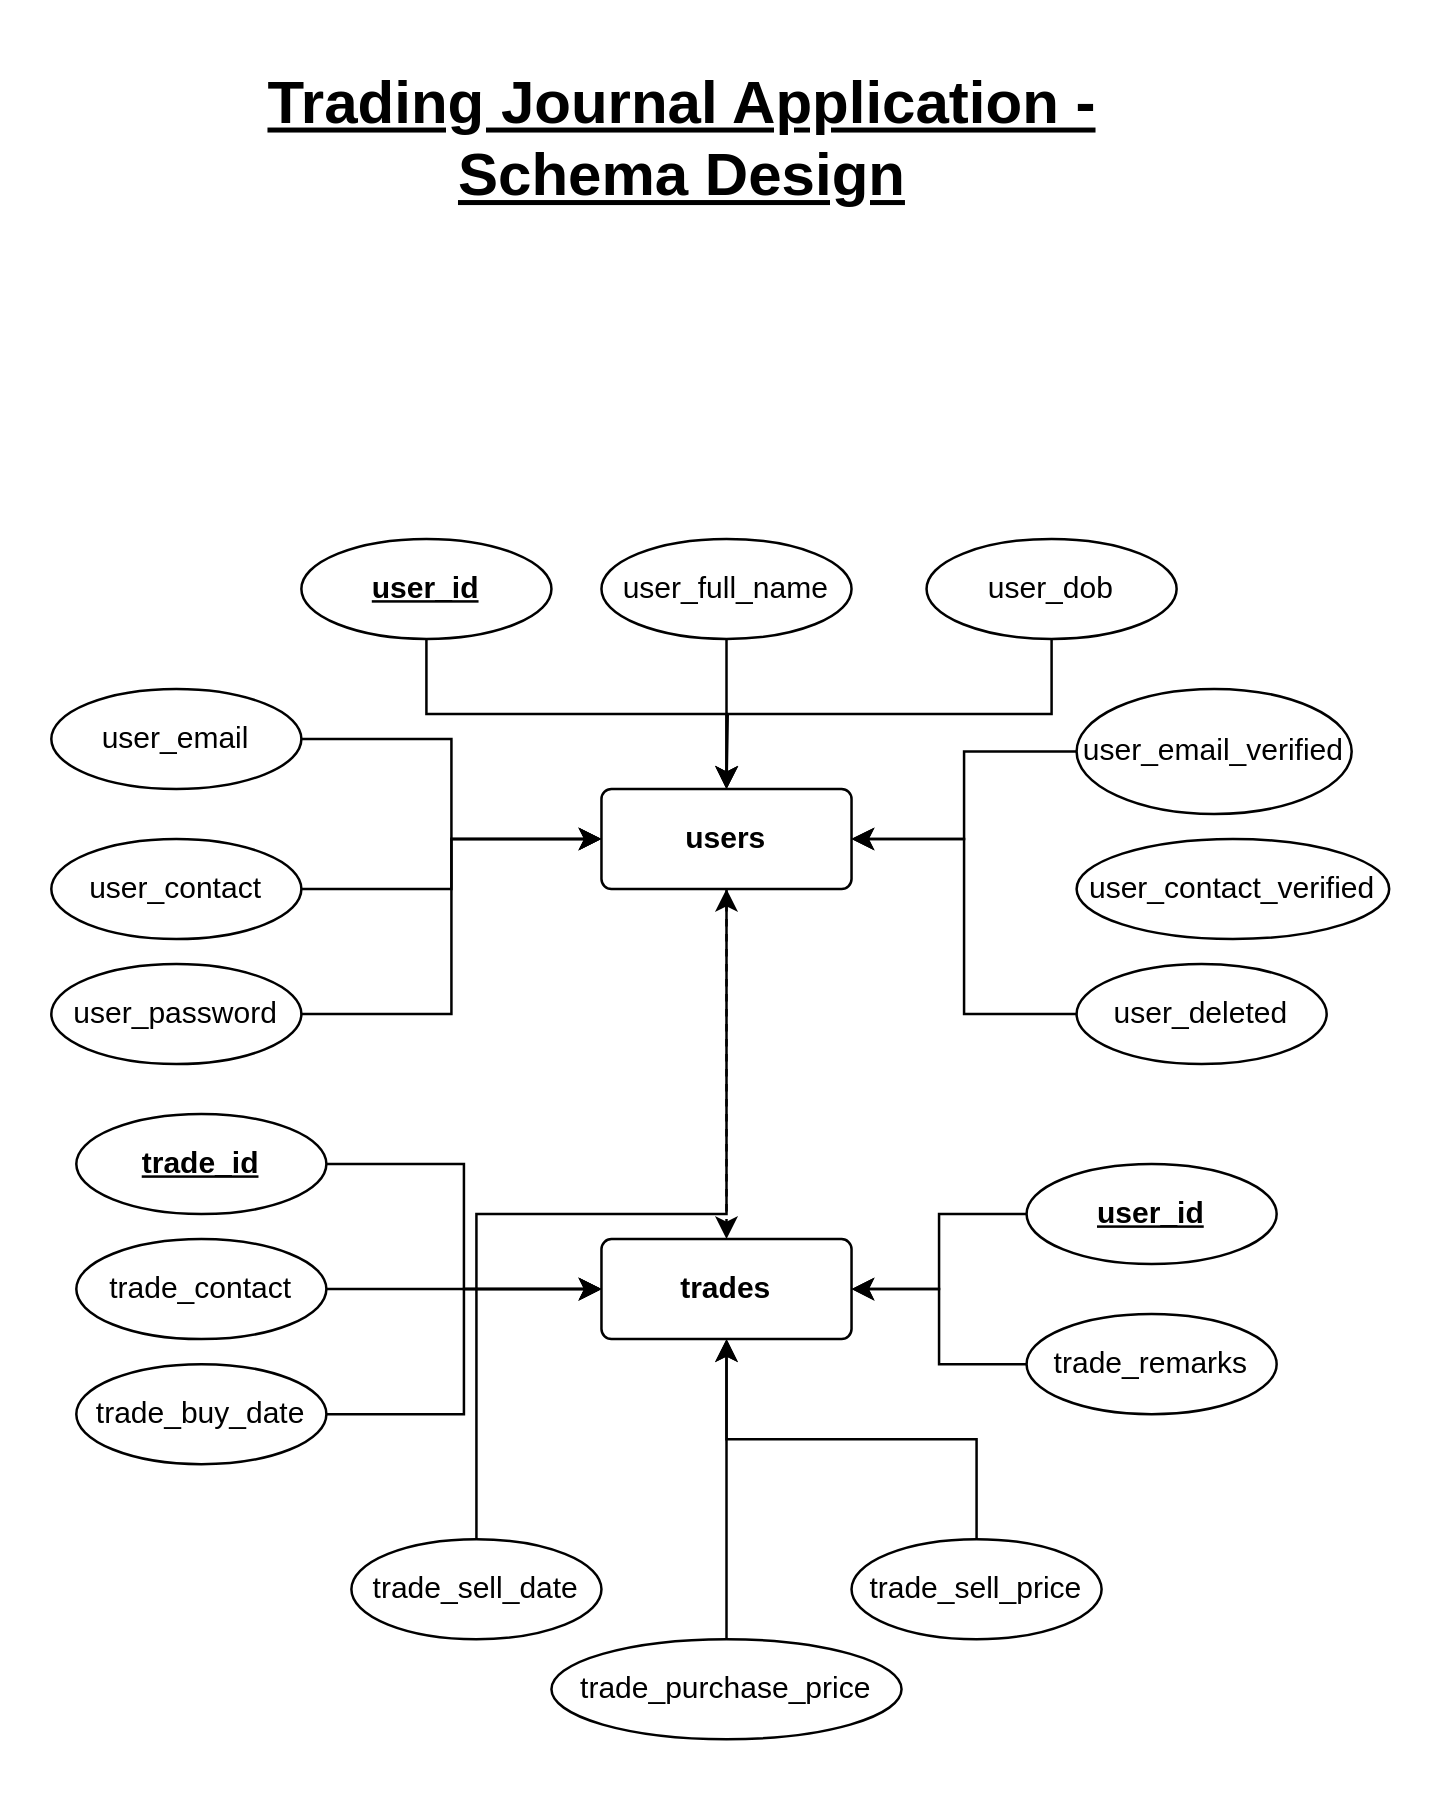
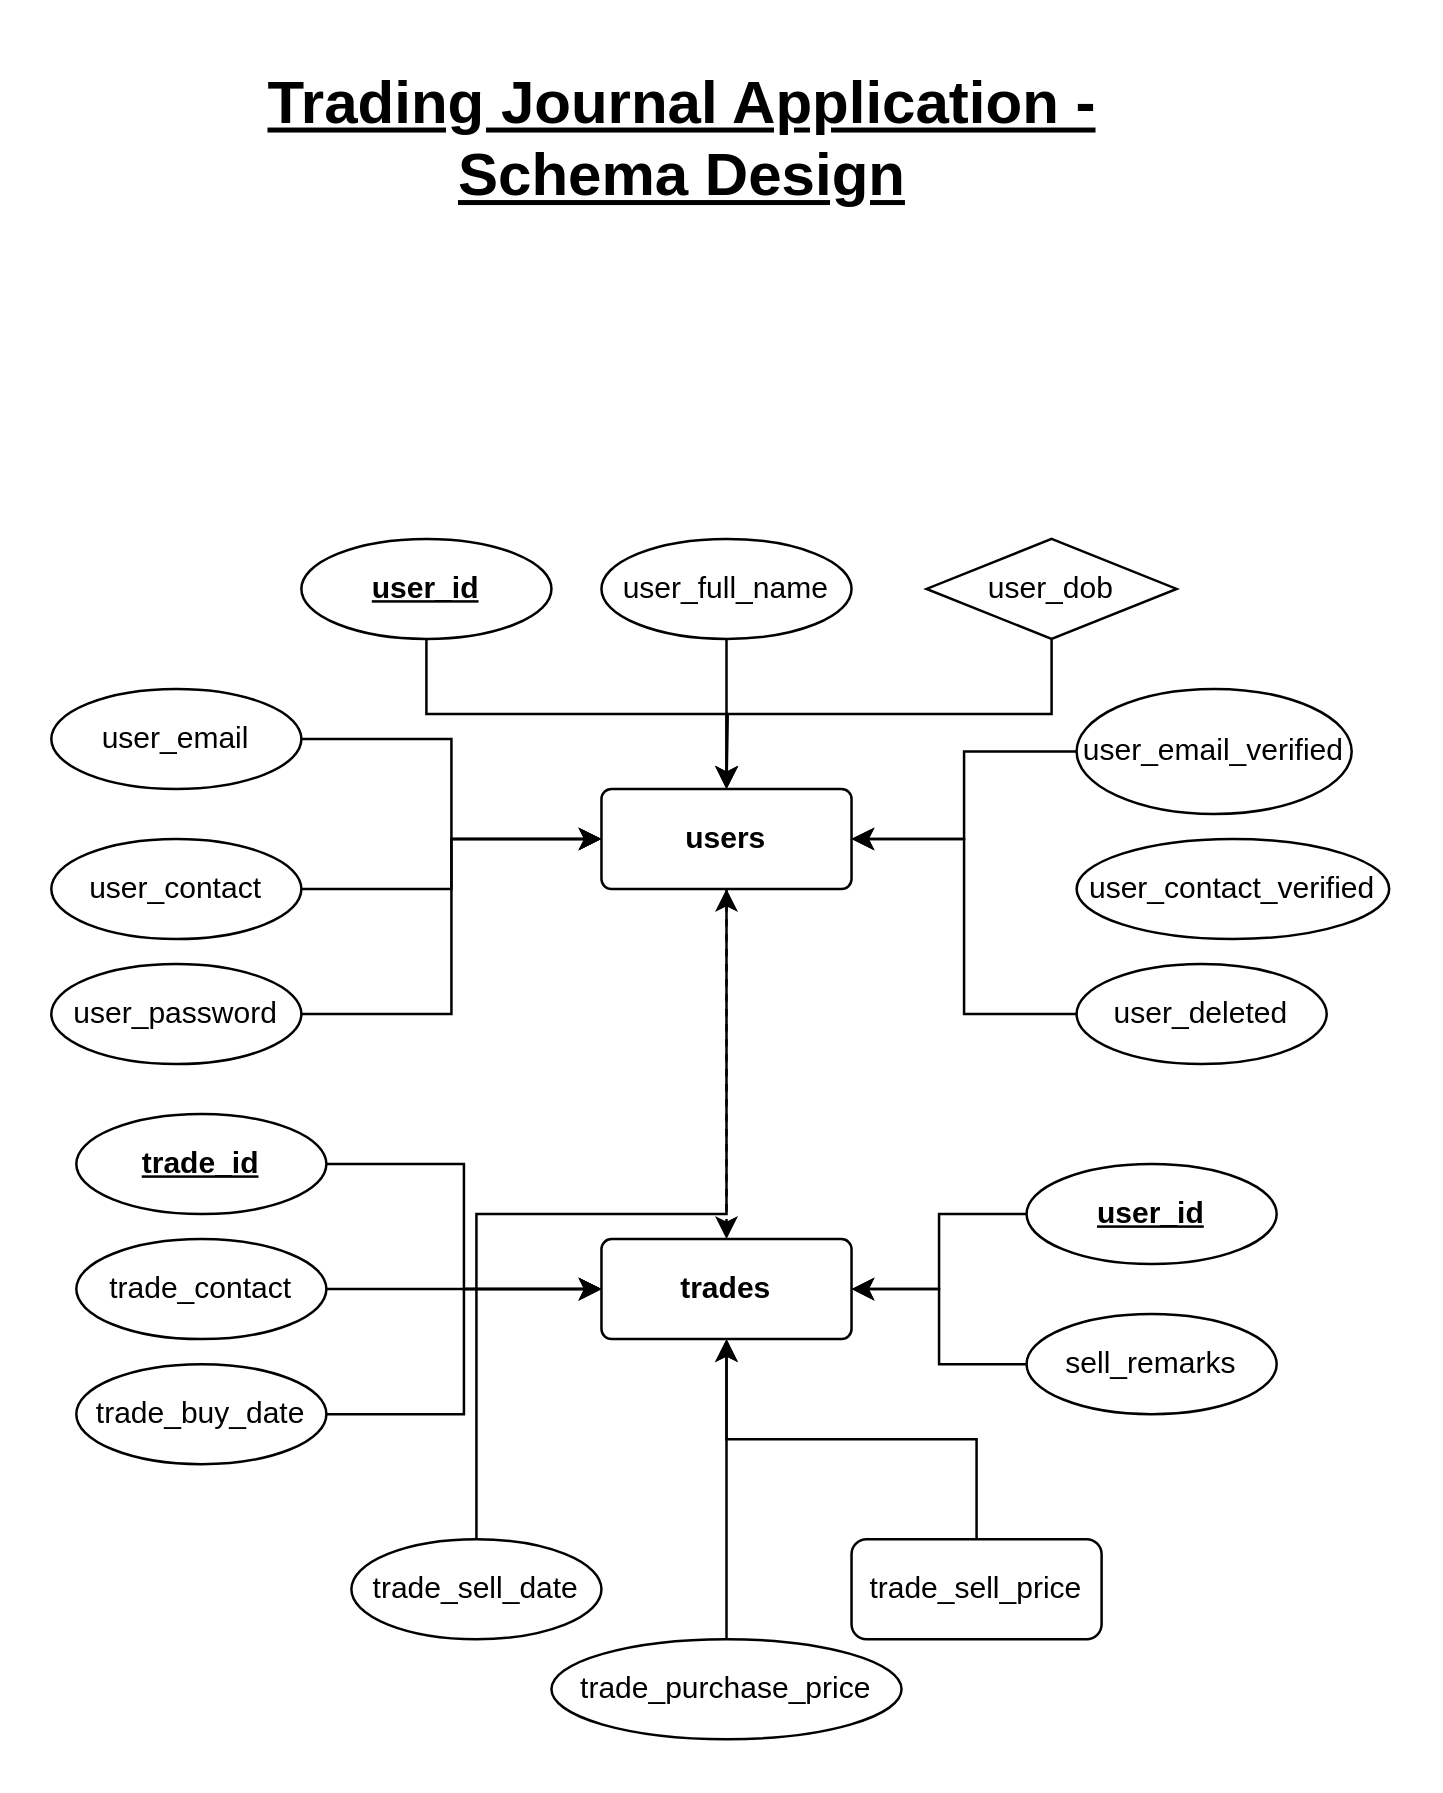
(1051, 589) -> (1051, 589)
(1151, 1364) -> (1151, 1364)
(976, 1589) -> (976, 1589)
